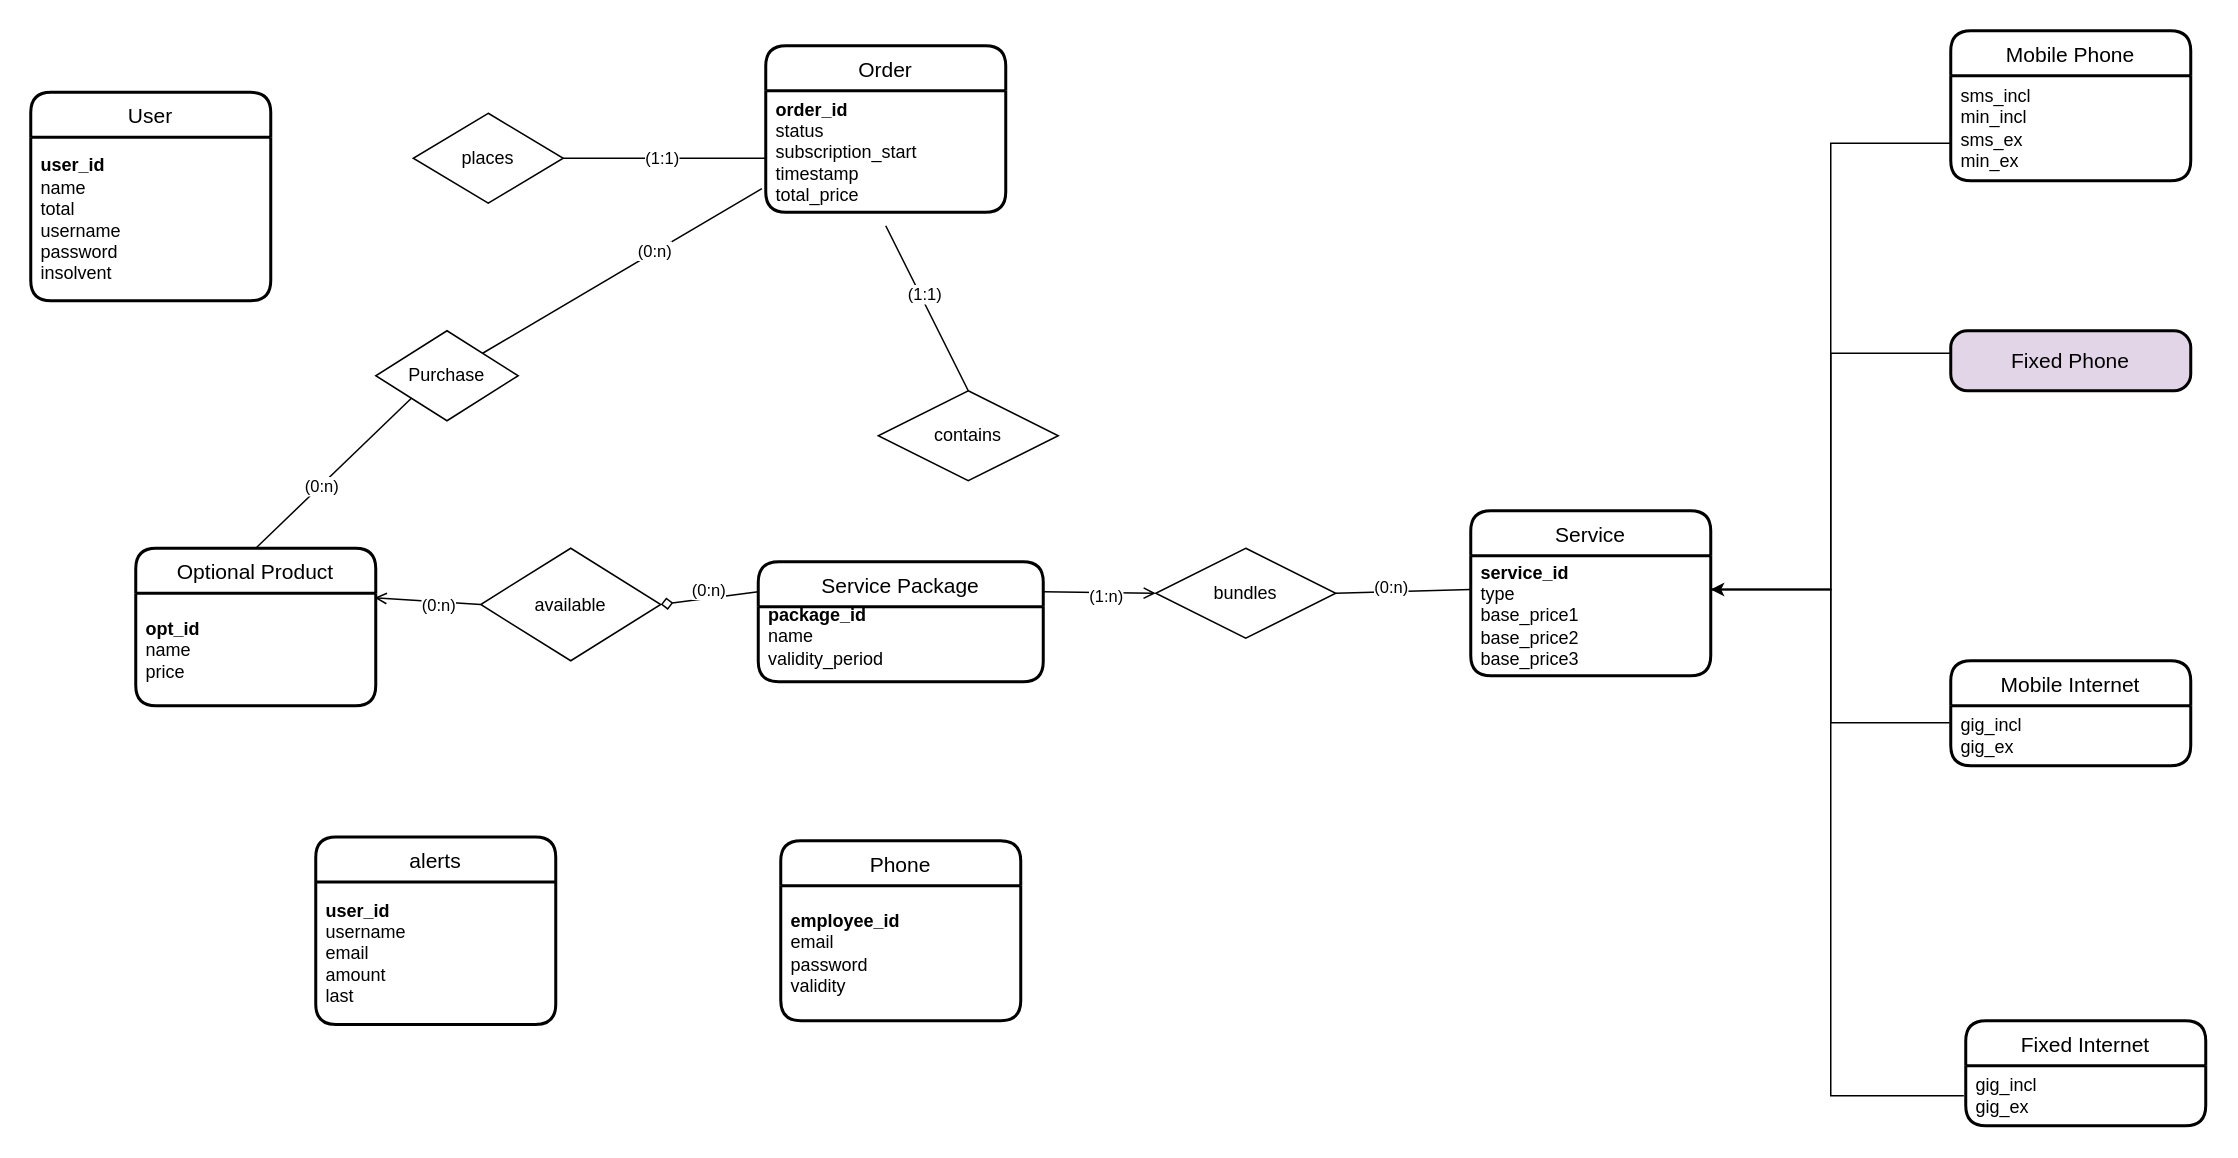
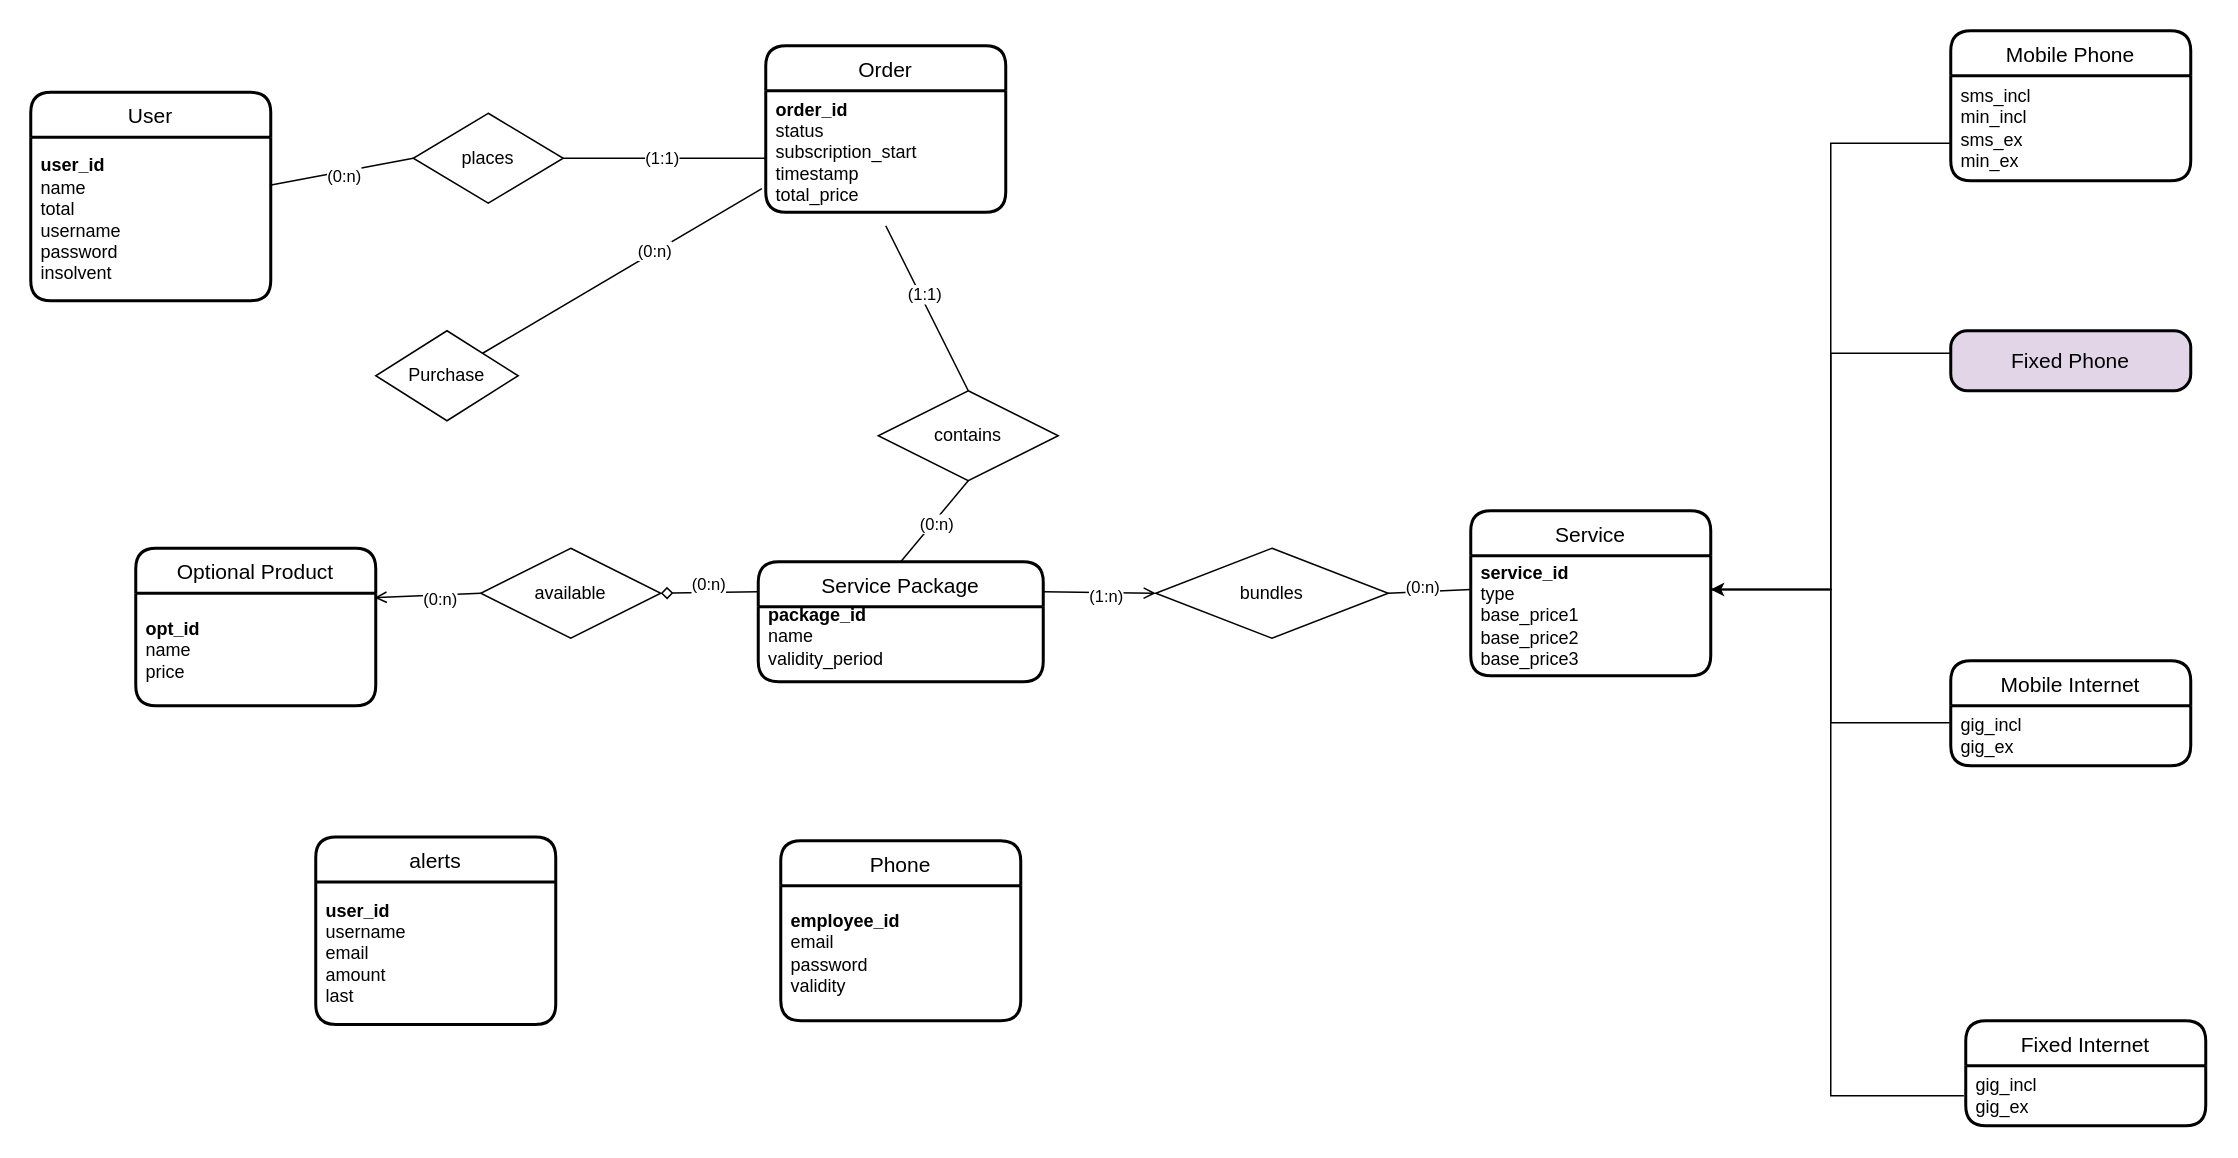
none -> (343, 171)
(334, 473) -> none
none -> (935, 521)
(1246, 593) -> (1272, 593)
(571, 605) -> (571, 593)
